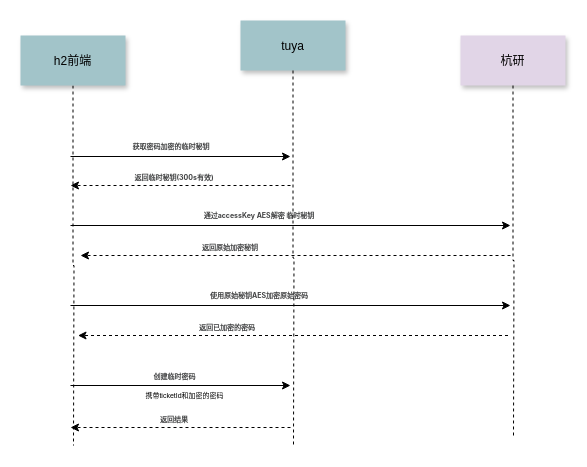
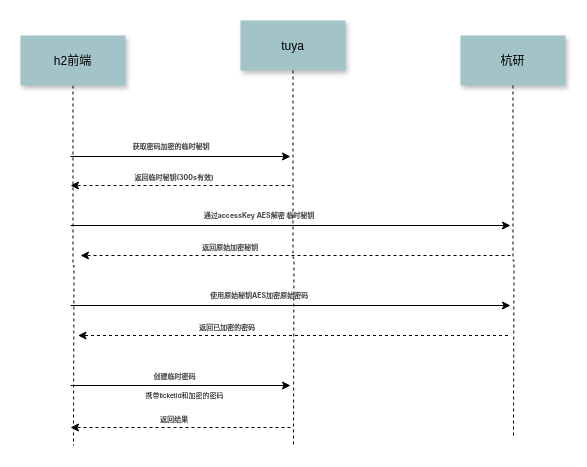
(513, 61) -> (513, 61)
